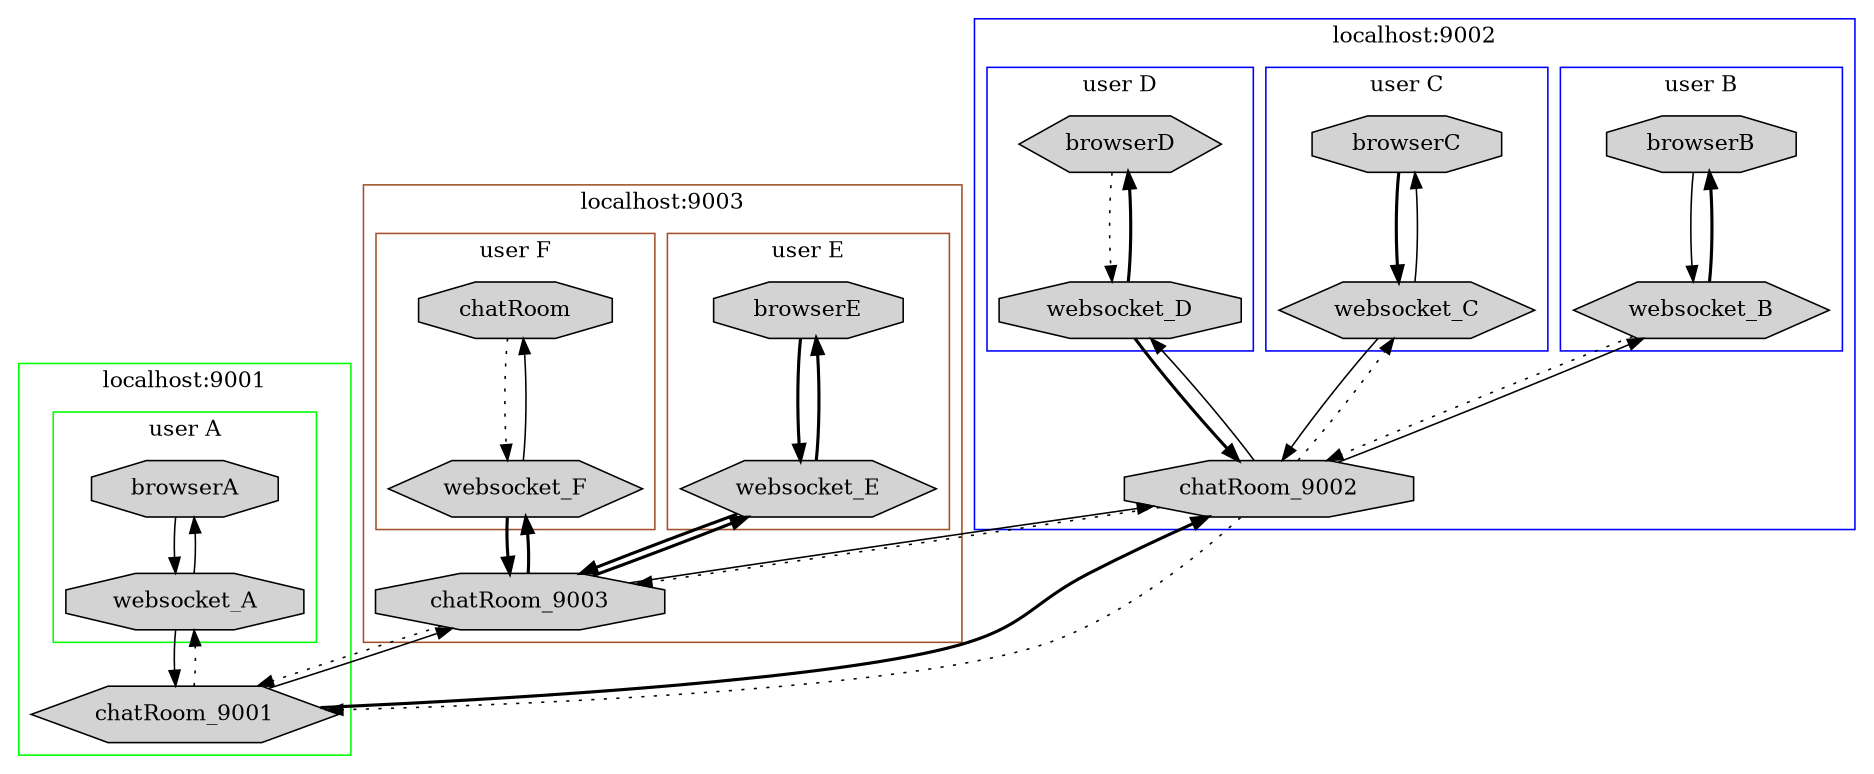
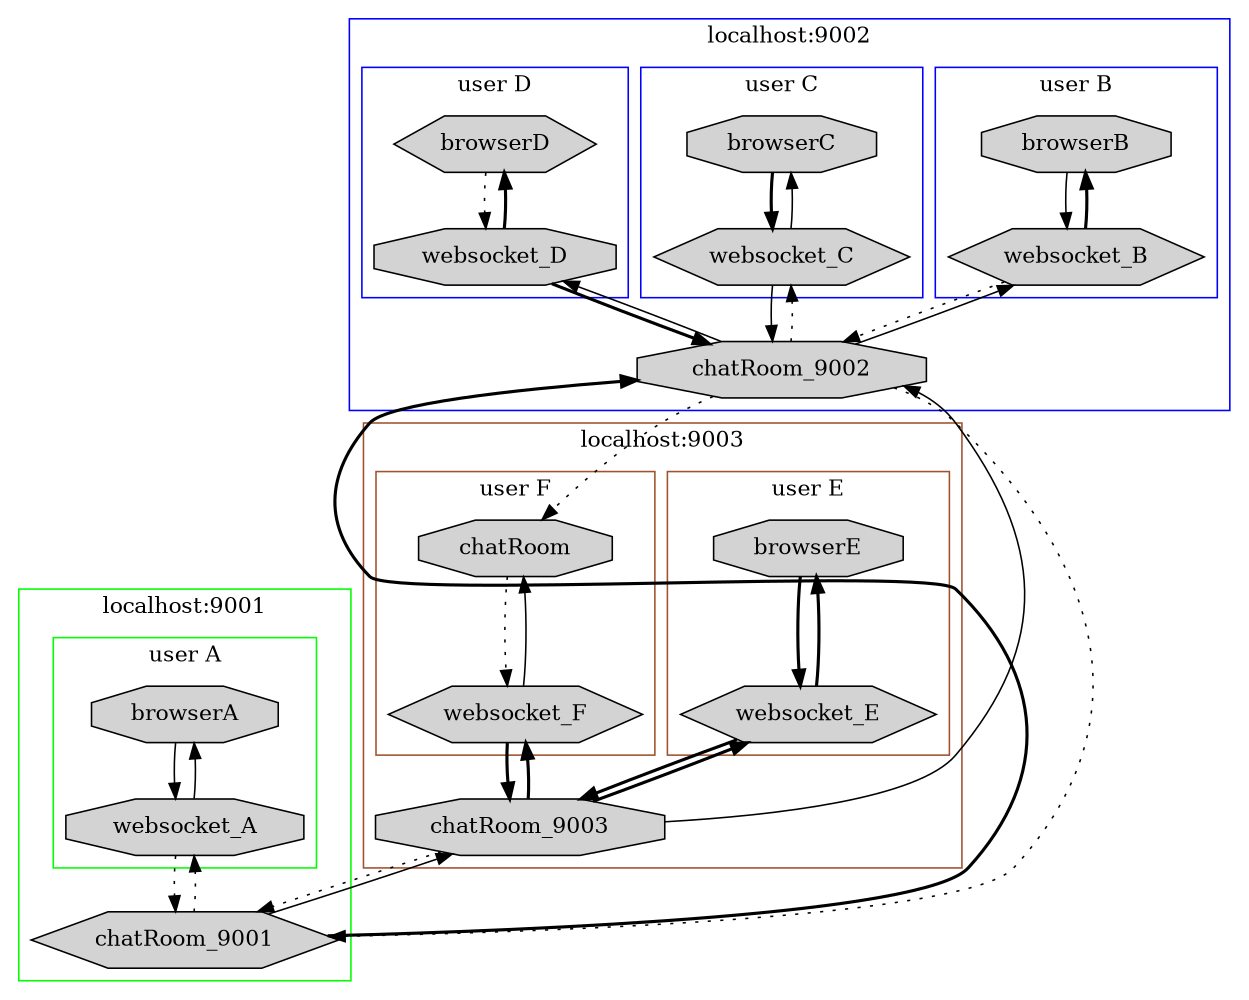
(906, 545) -> (629, 445)
(174, 652) -> (174, 878)
